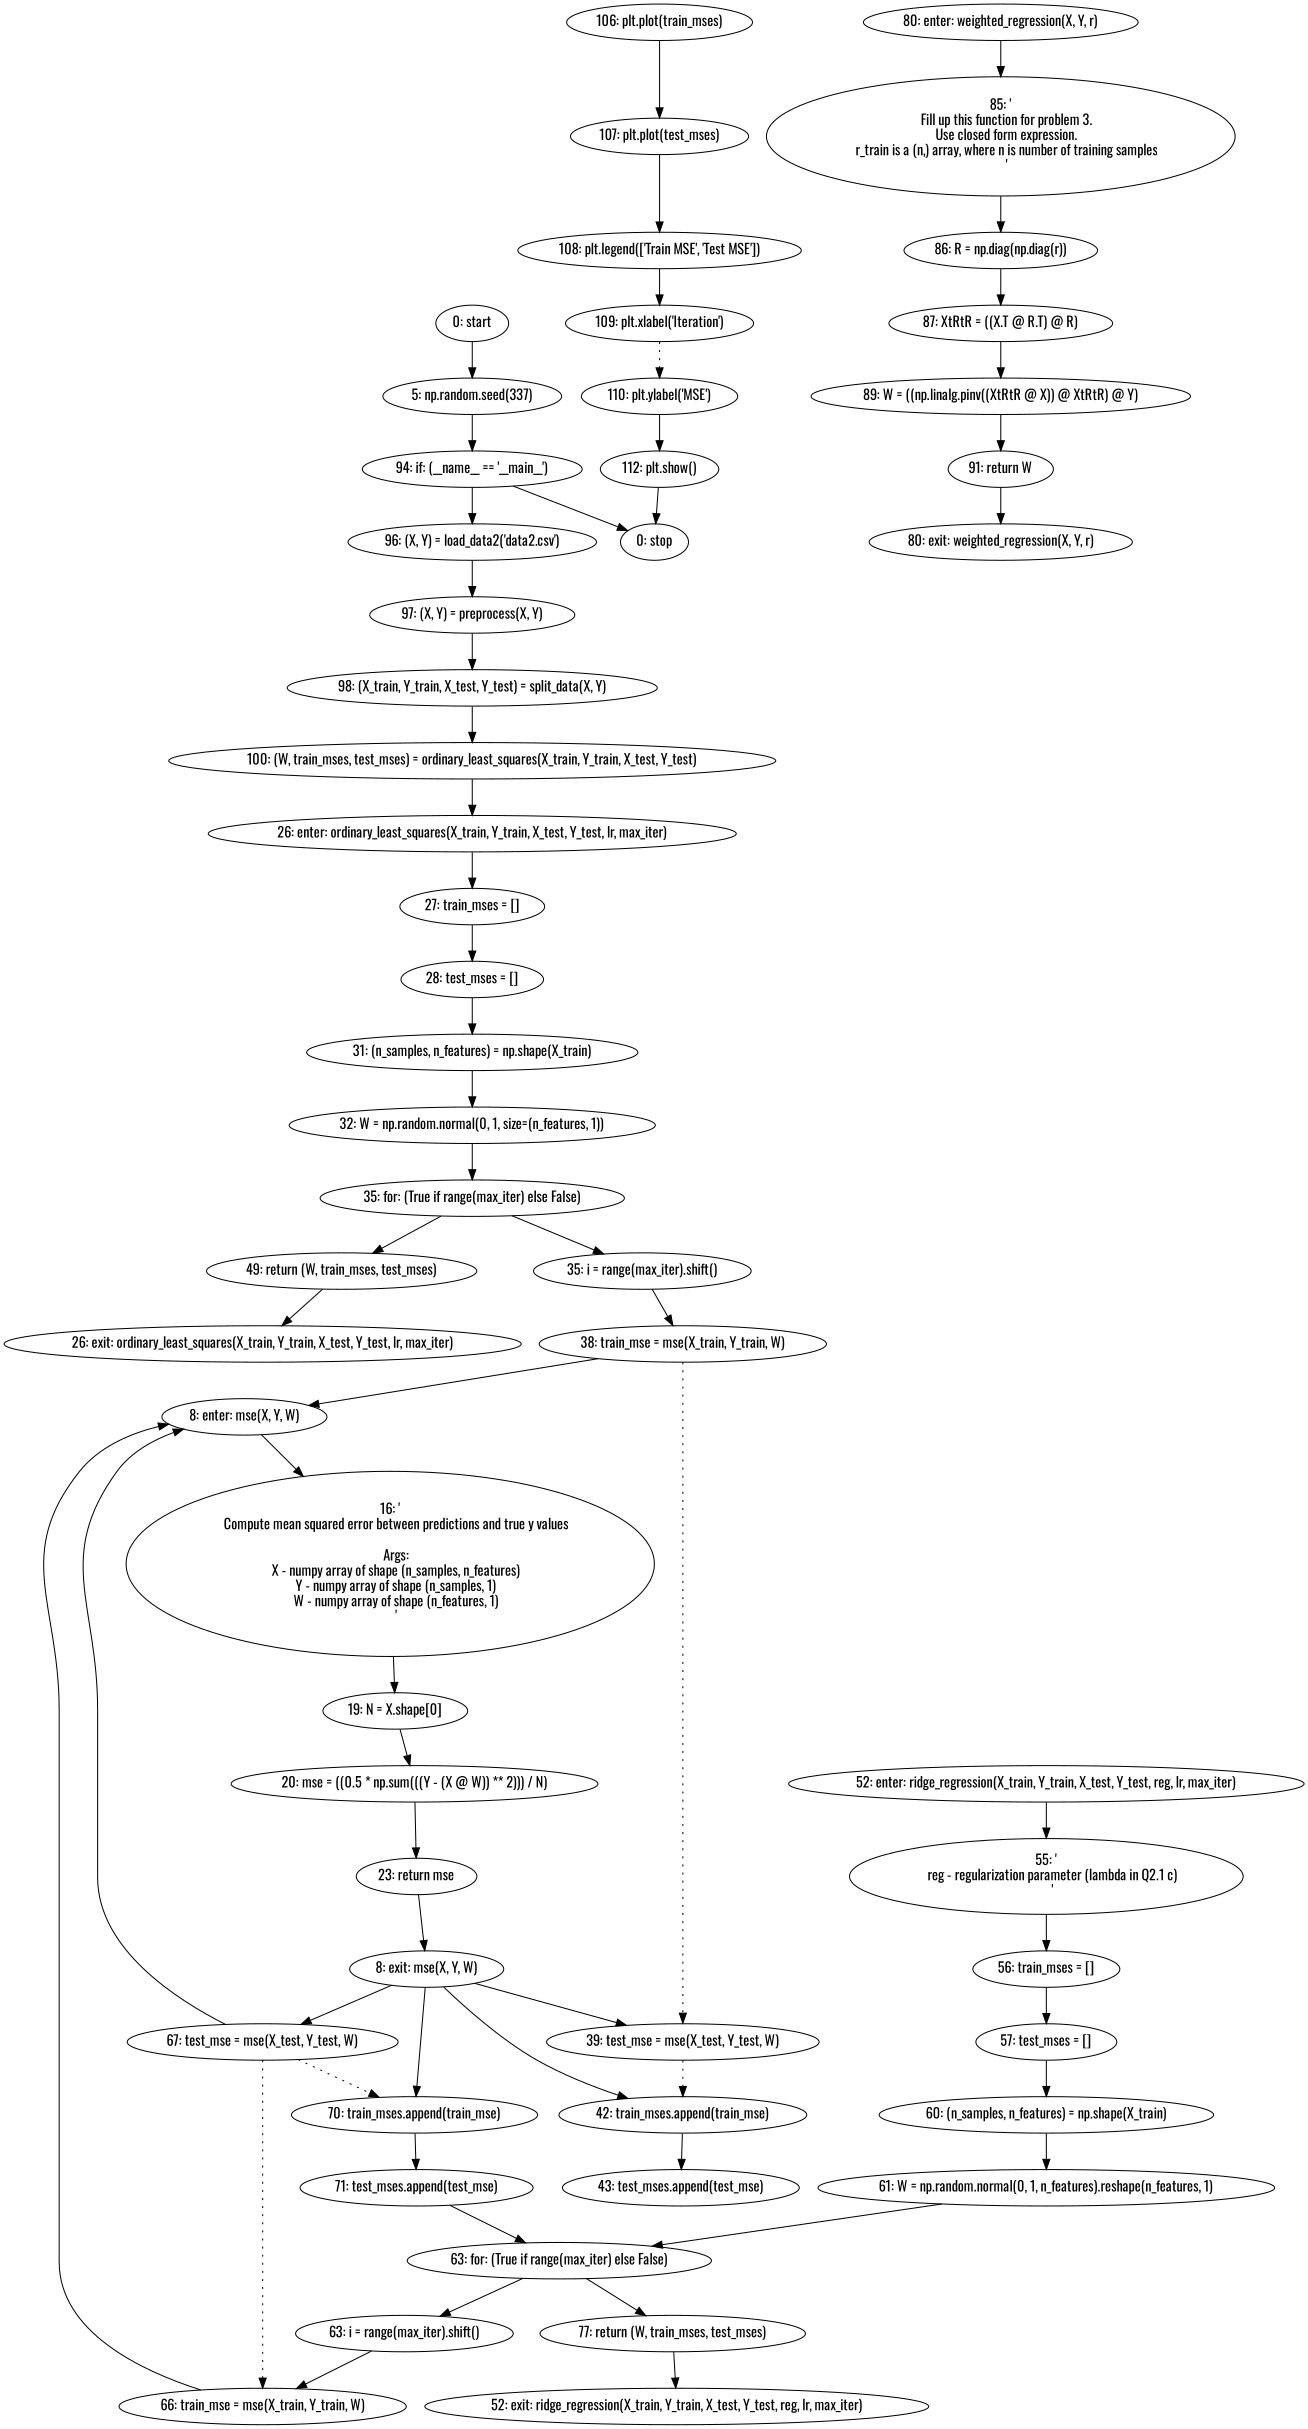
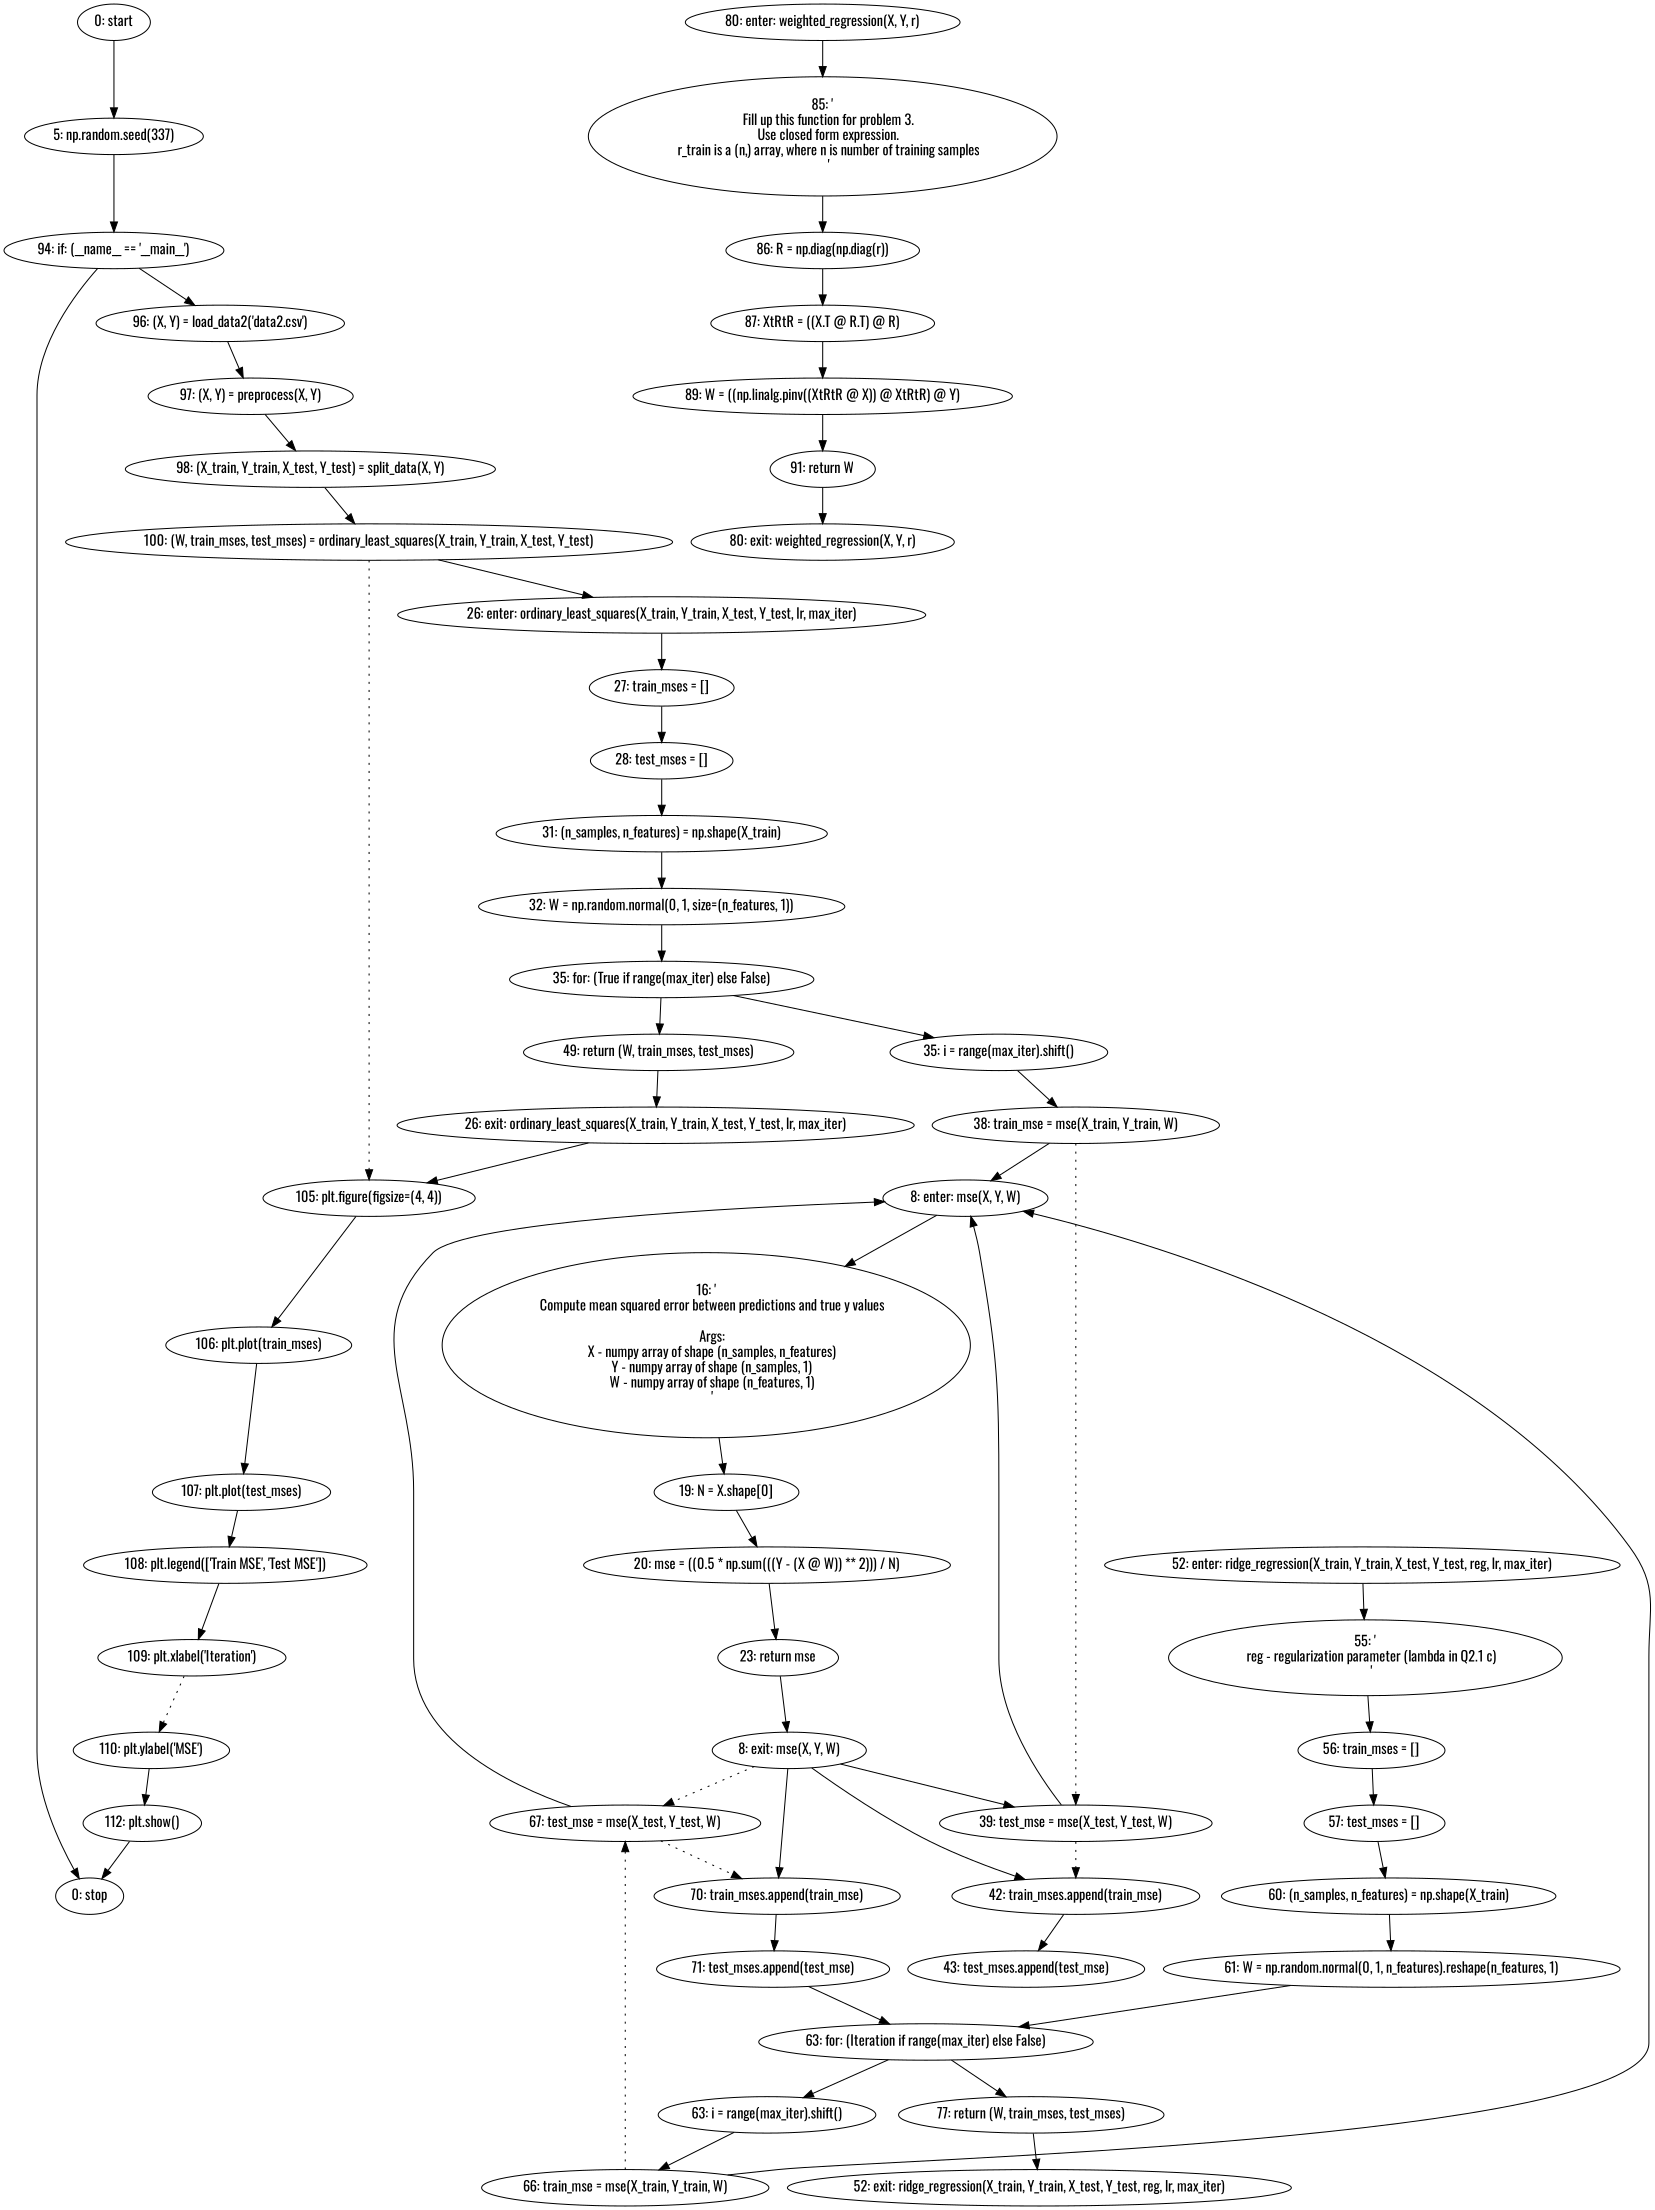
none -> (369, 1198)
none -> (999, 1522)
(351, 2003) -> (714, 1784)
(263, 2219) -> (625, 2011)
(559, 2261) -> (926, 2042)
